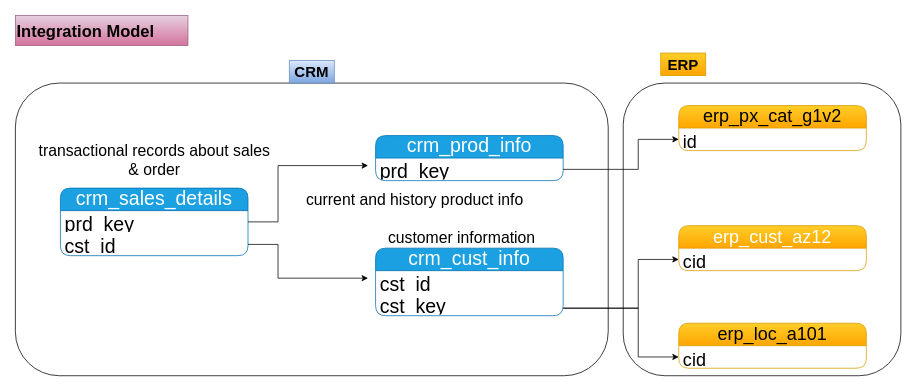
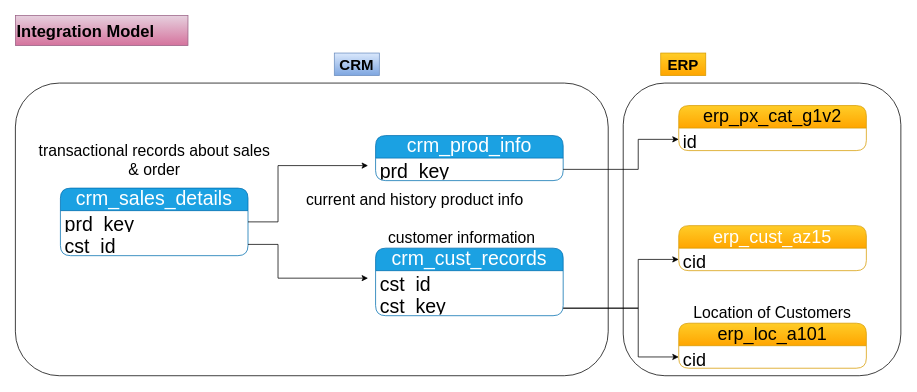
(312, 72) -> (357, 64)
(772, 236) -> (772, 236)
(469, 259) -> (469, 259)
none -> (772, 312)
